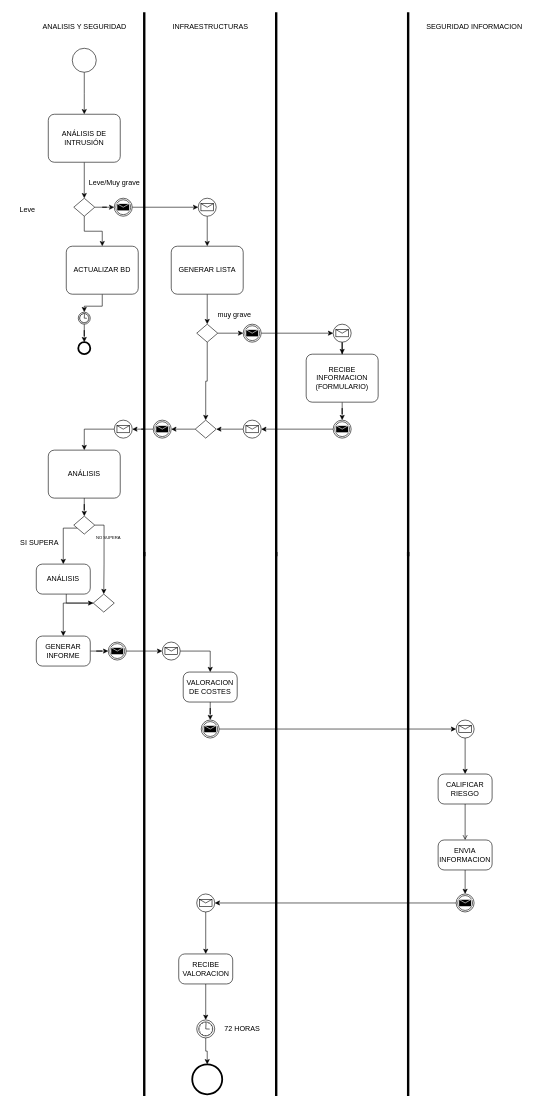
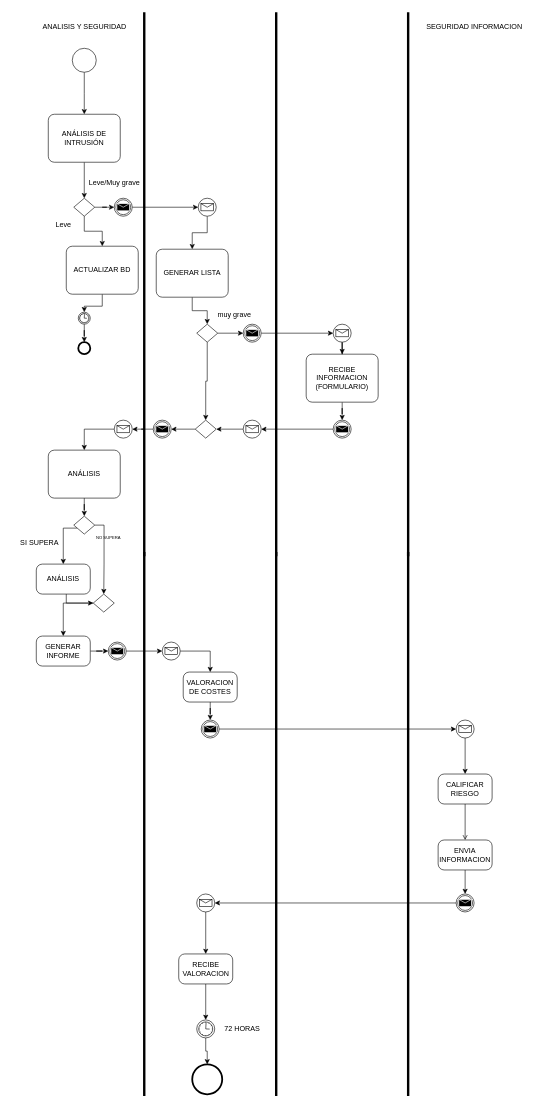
(210, 27) -> none
(27, 210) -> (63, 225)
(207, 270) -> (192, 273)
